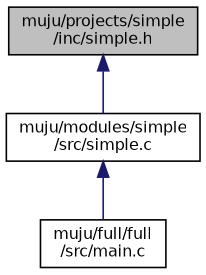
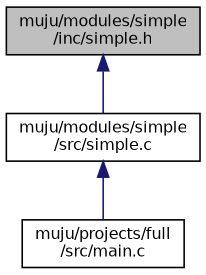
(103, 31) -> (103, 31)
(103, 244) -> (103, 244)
